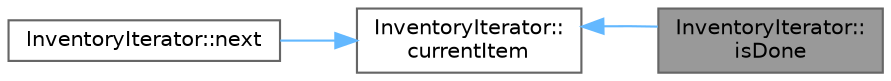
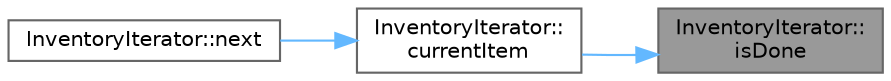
(631, 26) -> (609, 55)
